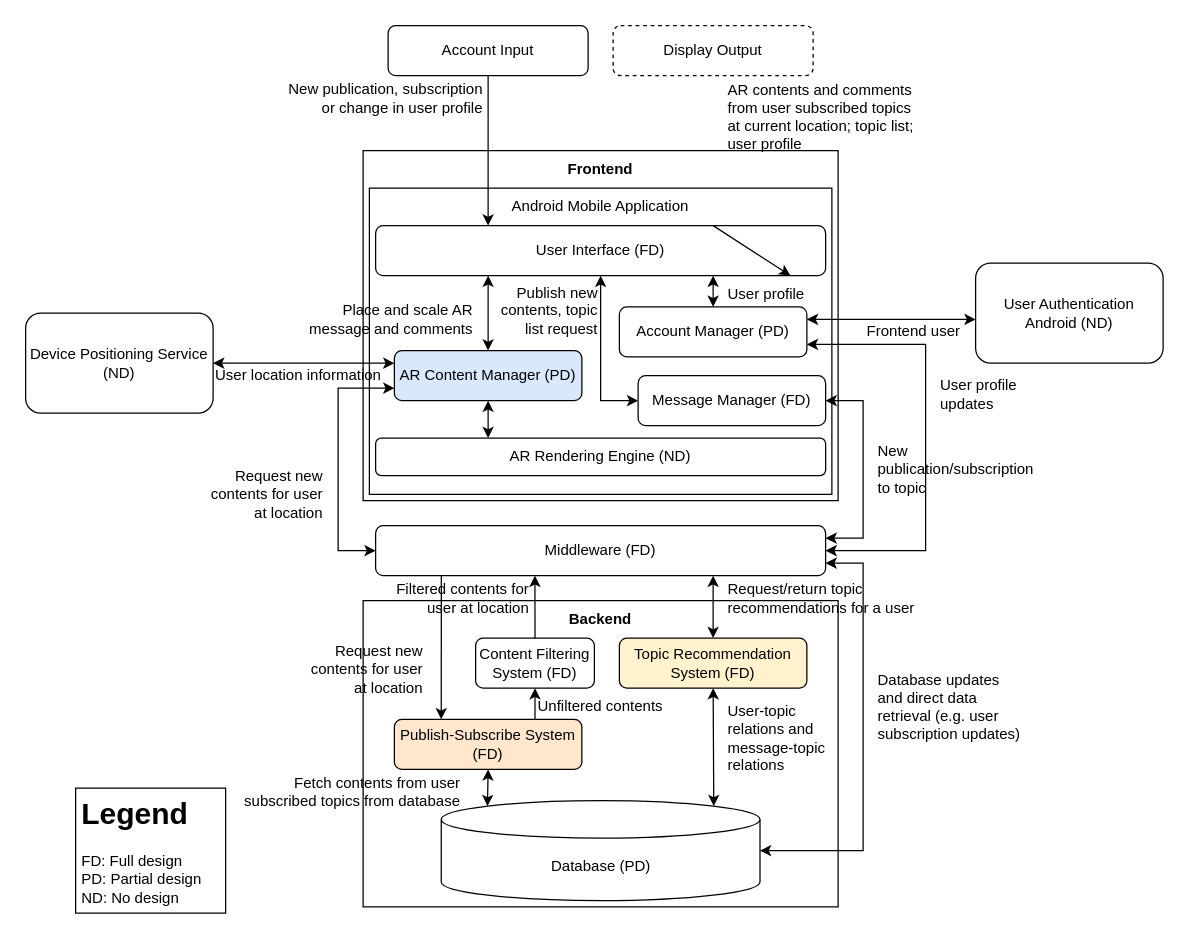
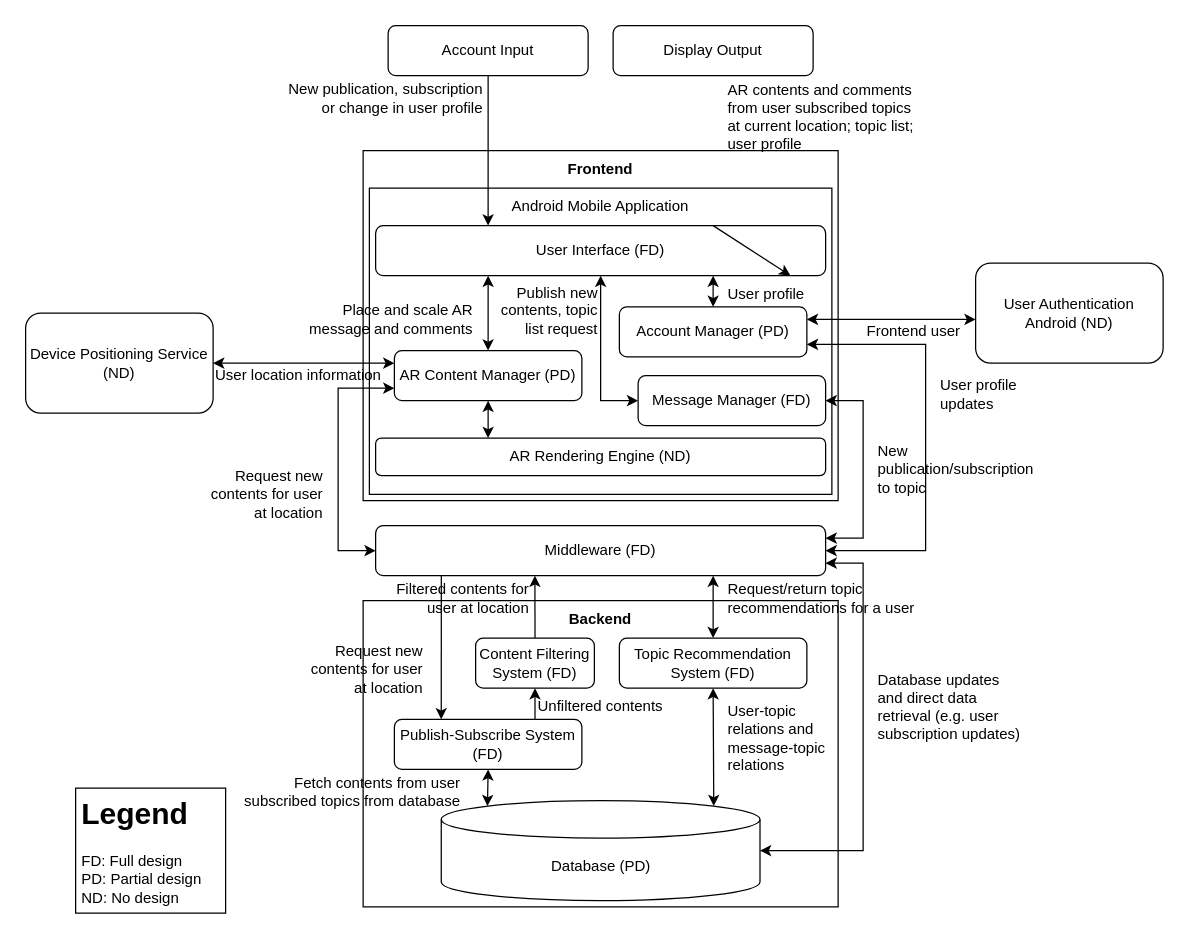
(713, 51) -> (713, 51)
(488, 376) -> (488, 376)
(713, 663) -> (713, 663)
(488, 744) -> (488, 744)
